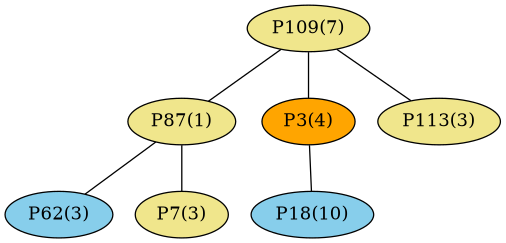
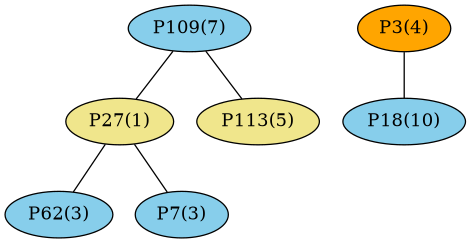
(309, 28) -> (190, 28)
(309, 75) -> none
(182, 122) -> (120, 122)
(439, 122) -> (258, 122)
(182, 215) -> (182, 215)
